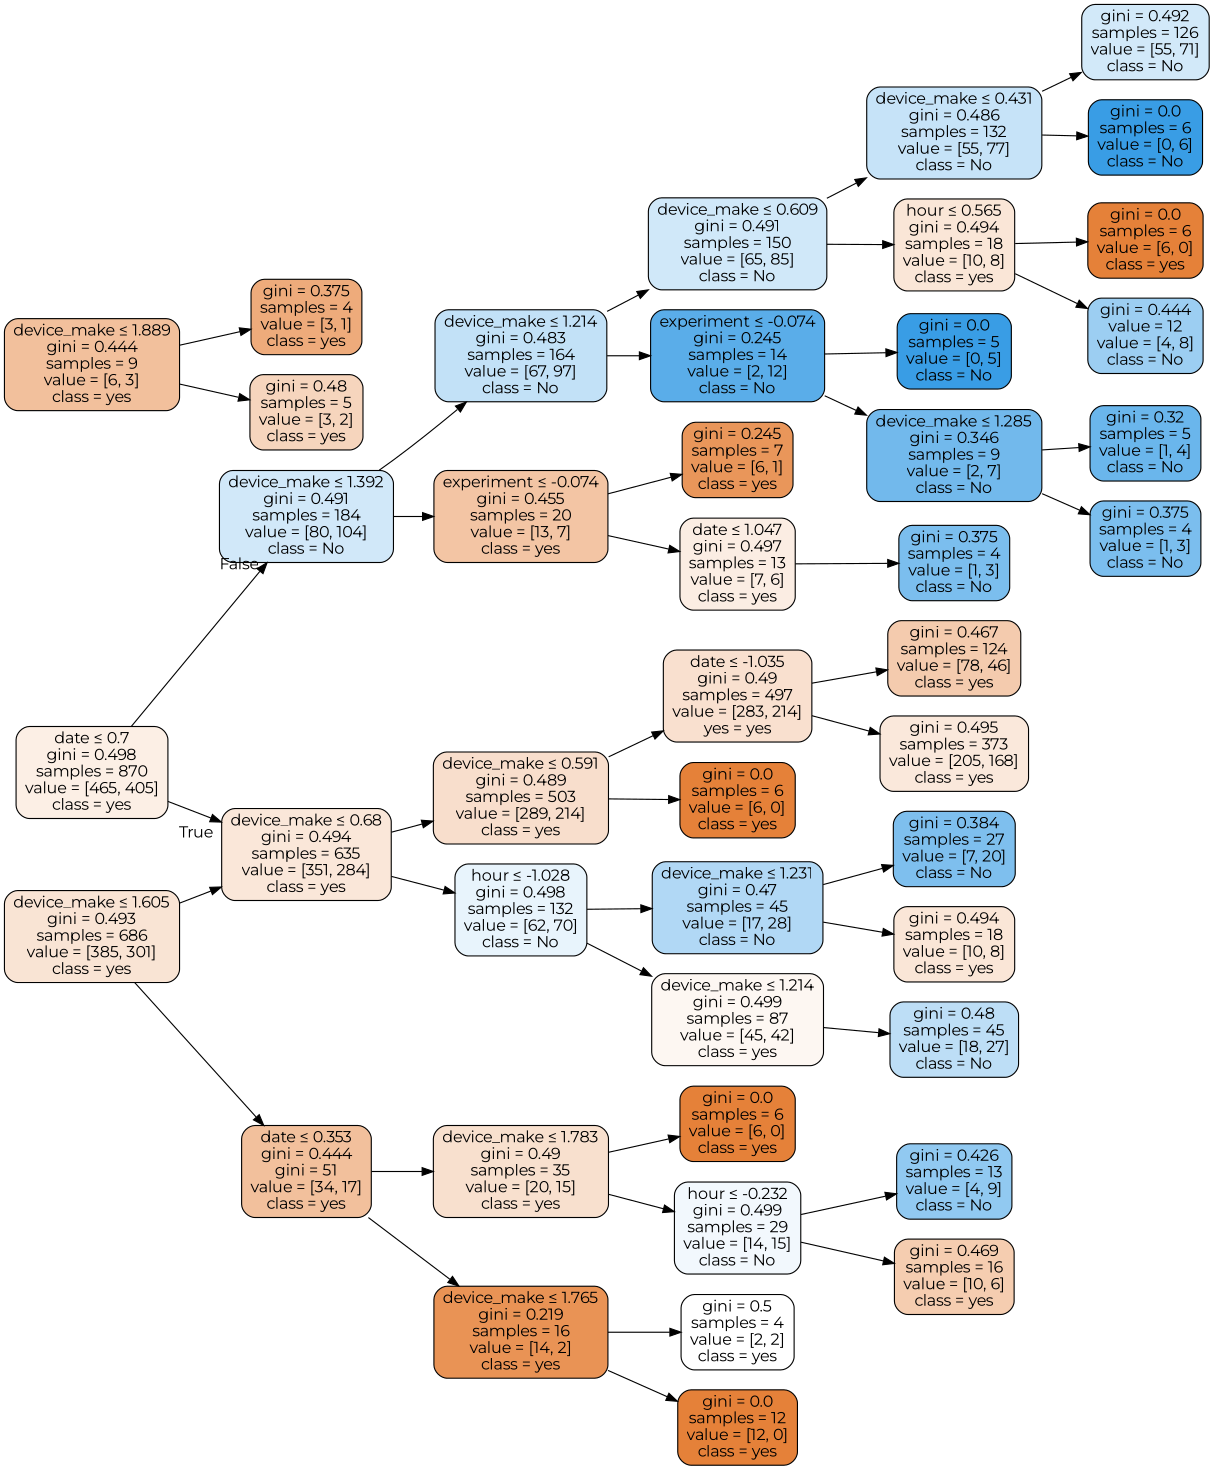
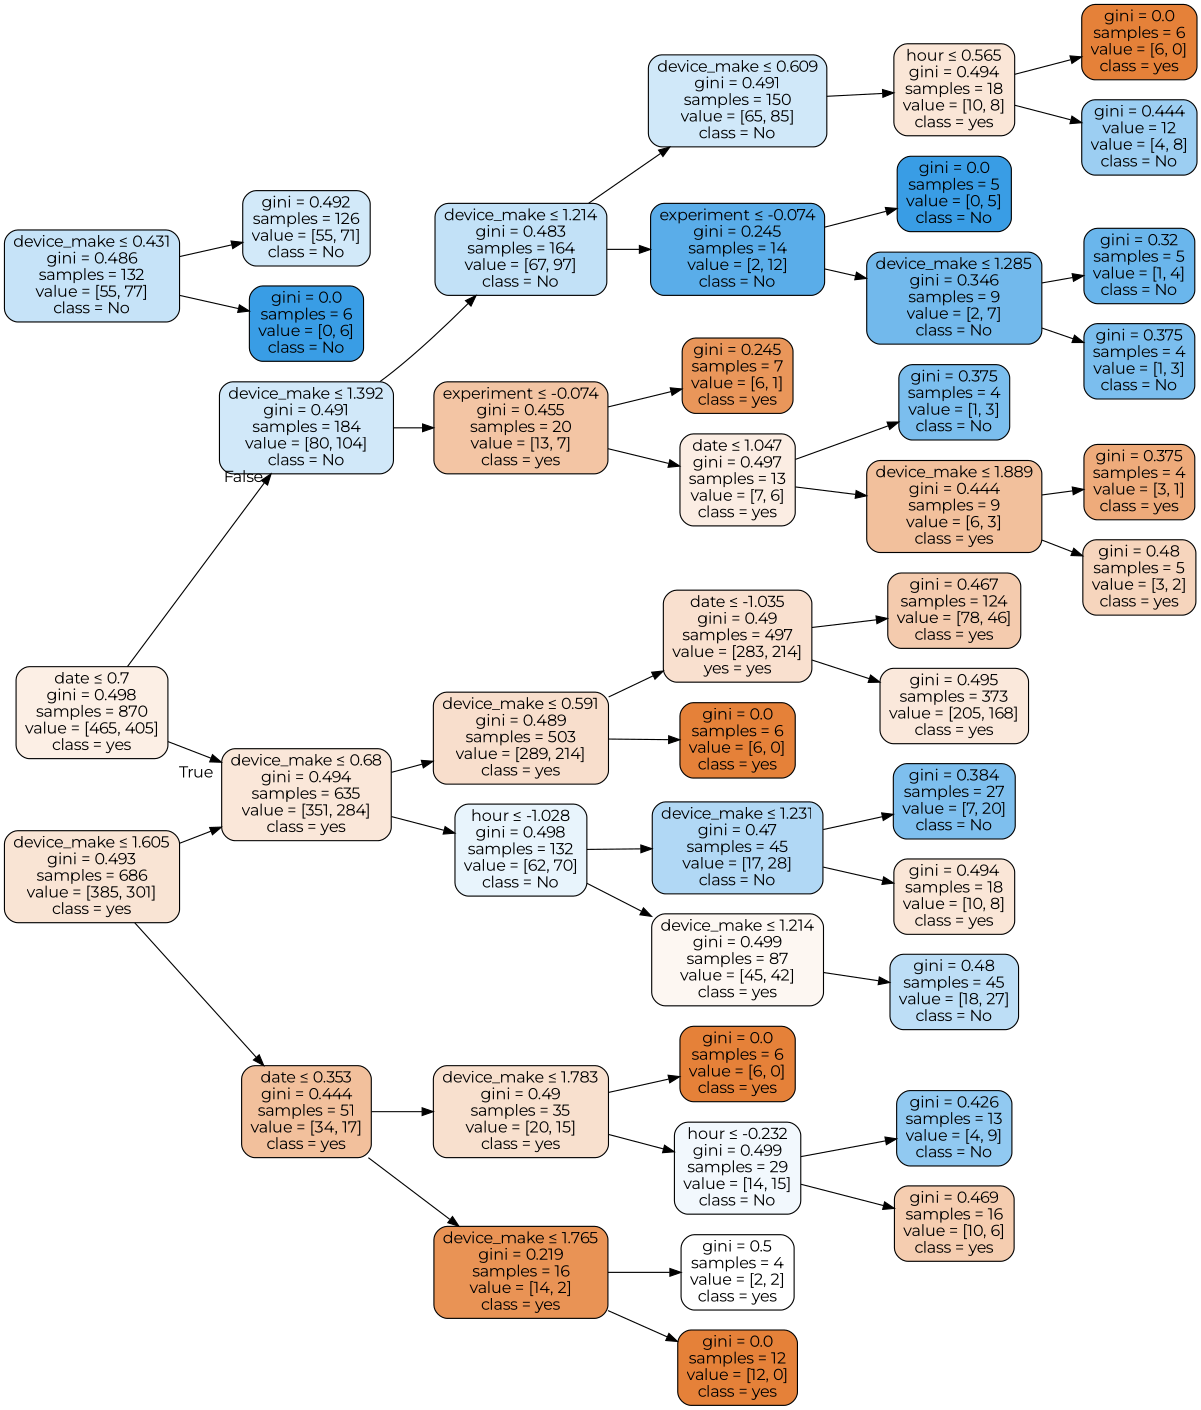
(842, 191) -> none
none -> (825, 491)
(306, 1171) -> (306, 1111)
